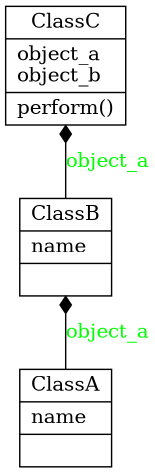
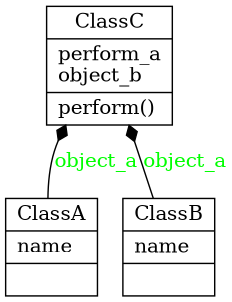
(59, 54) -> (109, 54)
(66, 341) -> (50, 169)
